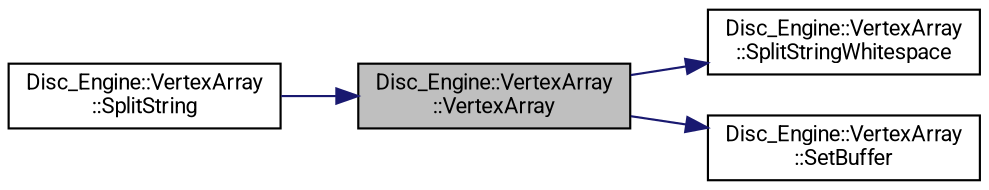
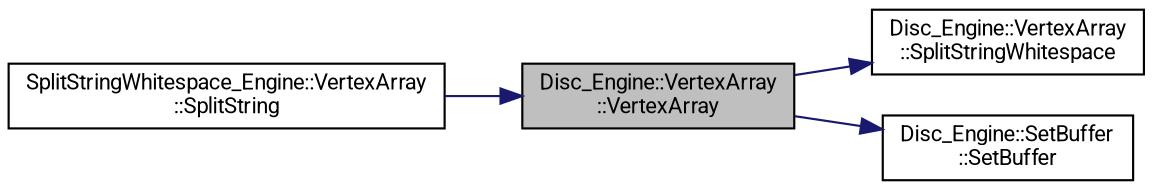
(145, 96) -> (227, 96)
(844, 148) -> (1008, 148)
